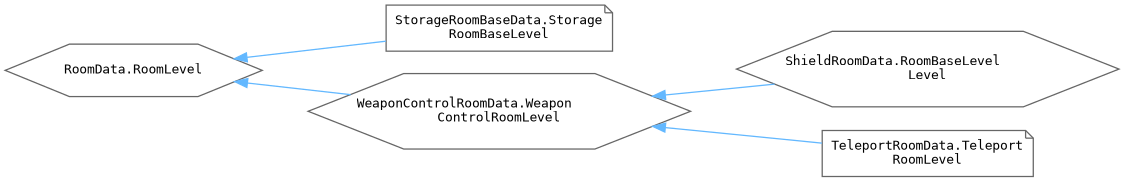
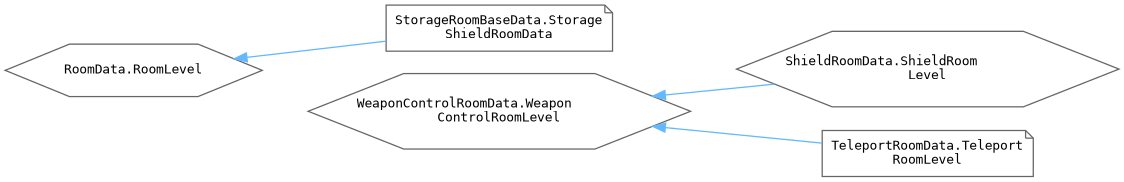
(499, 28) -> (499, 28)
(928, 69) -> (928, 69)
(299, 89) -> none
